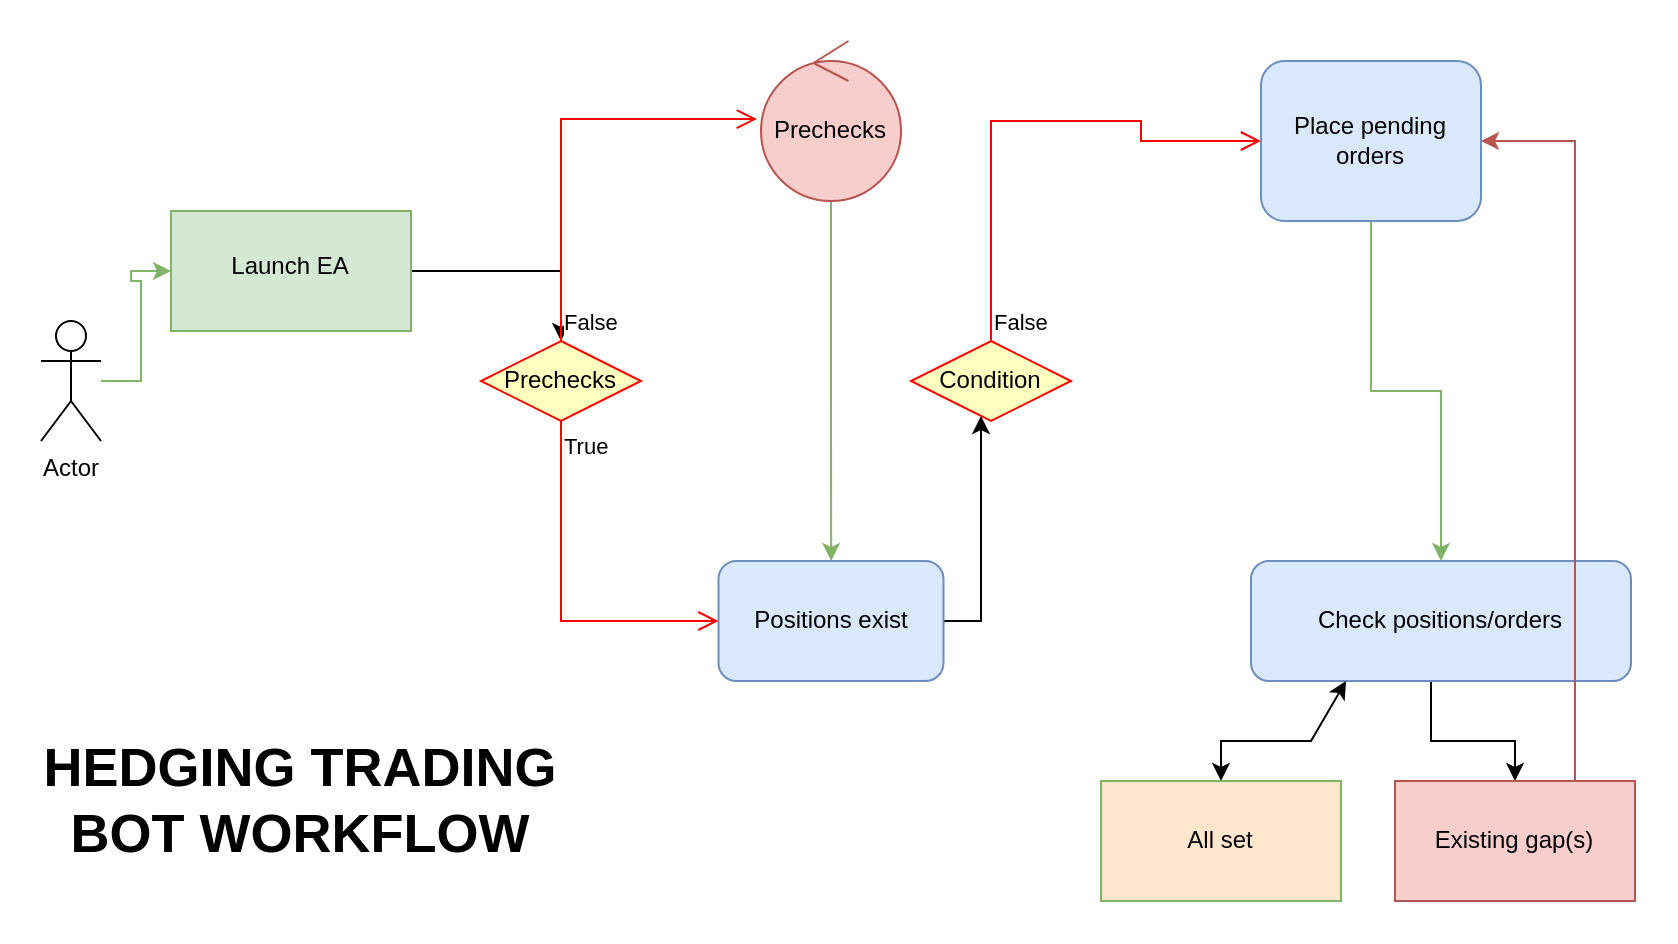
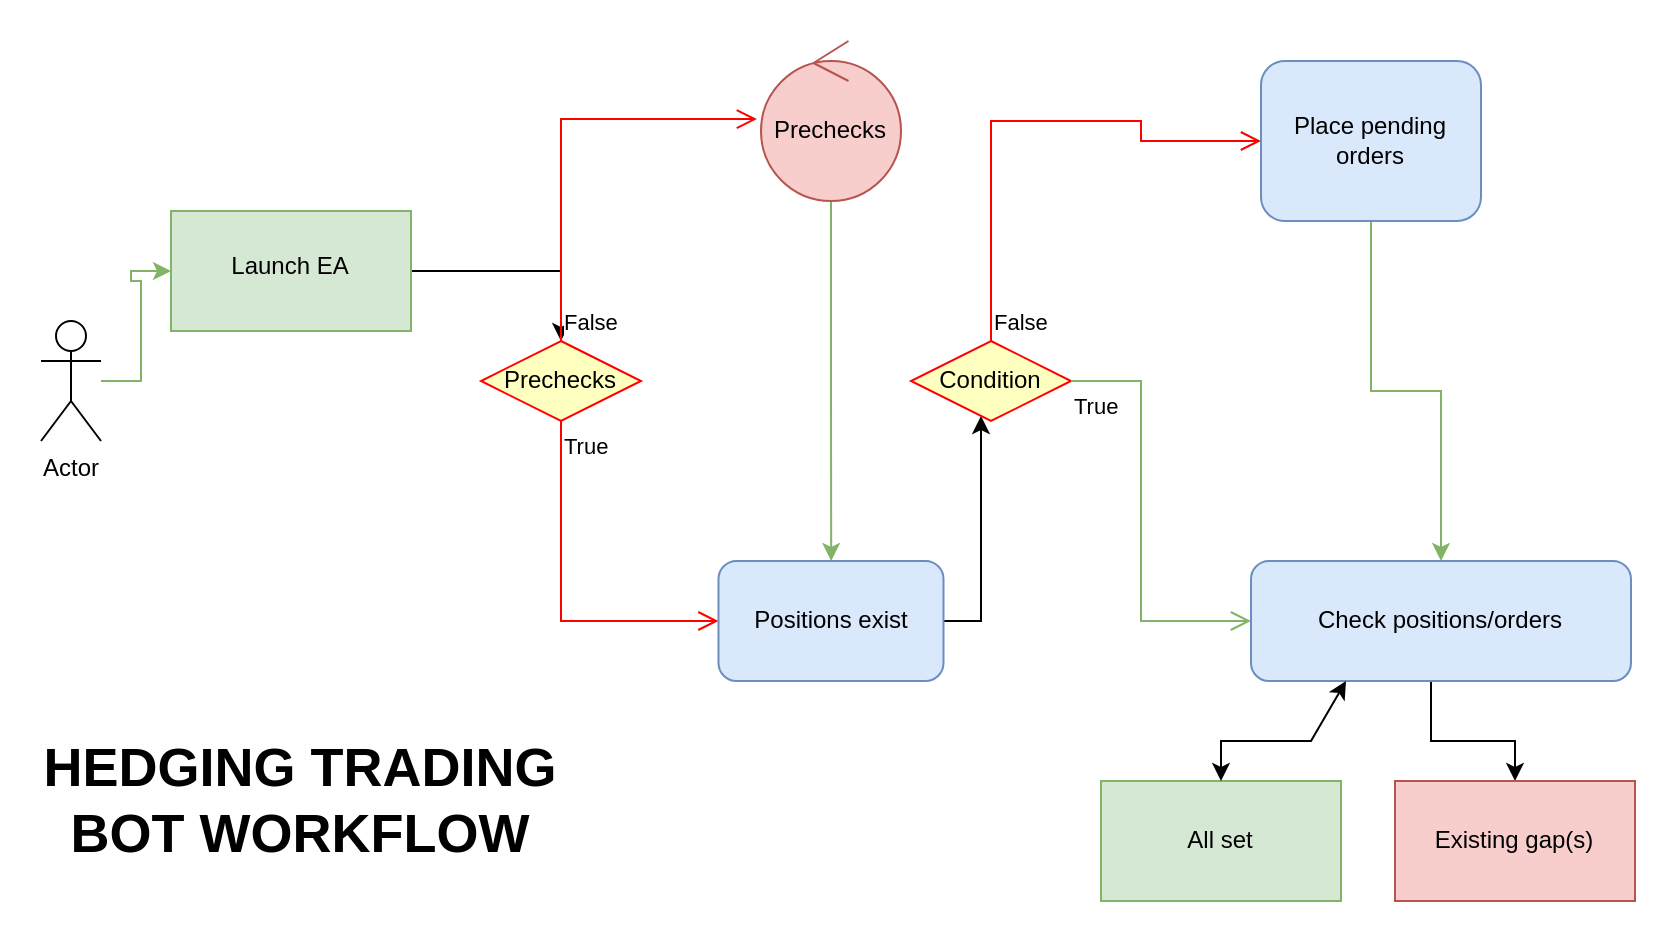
(1575, 421) -> none
none -> (1141, 518)
(1221, 841) -> (1221, 841)
